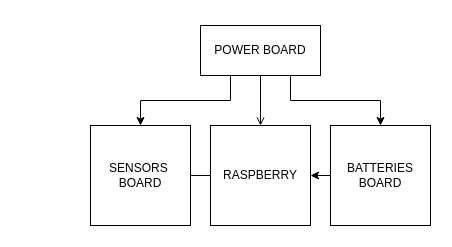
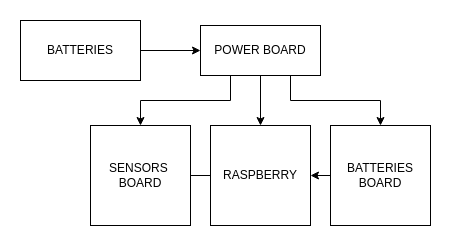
none -> (81, 51)
none -> (167, 51)
(261, 119) -> (261, 117)
